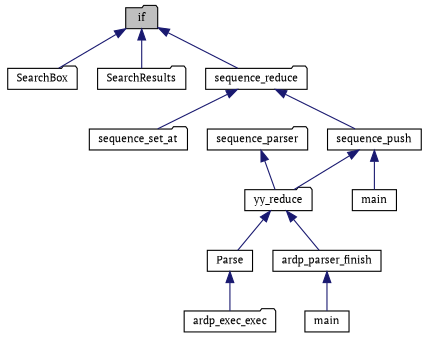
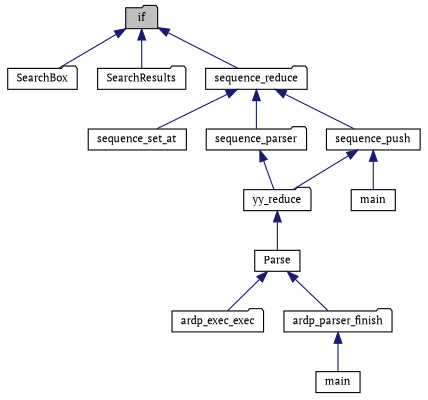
none -> (256, 115)
(138, 140) -> (137, 140)
(306, 235) -> (312, 295)
(327, 261) -> (338, 321)
